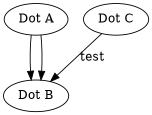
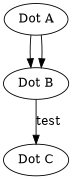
(79, 54) -> (36, 117)
